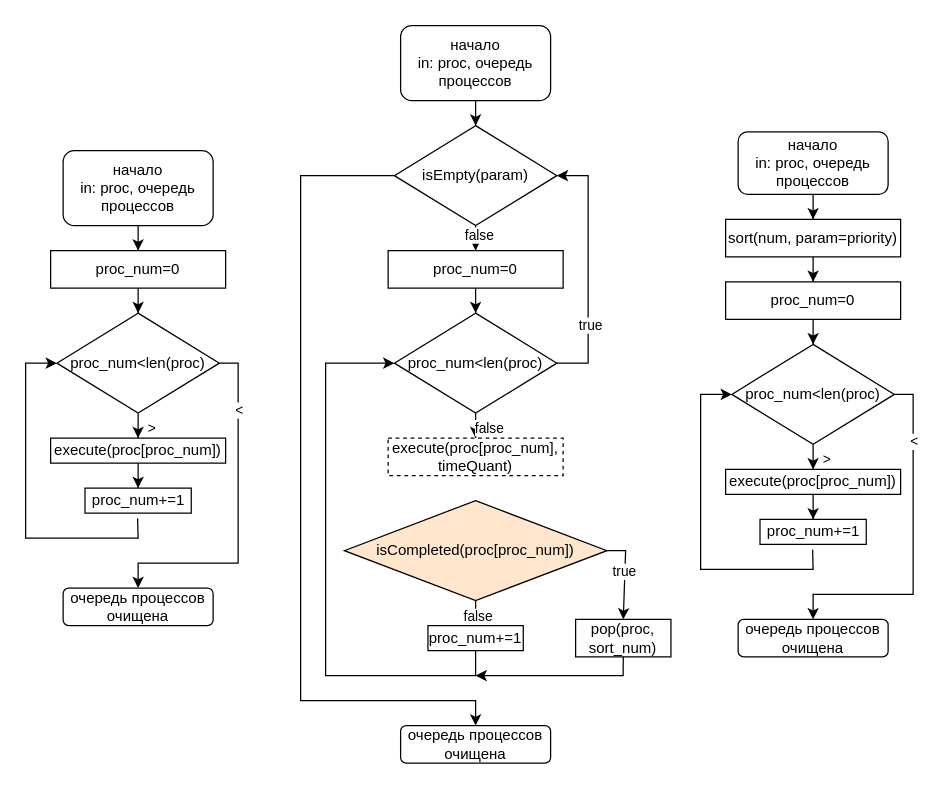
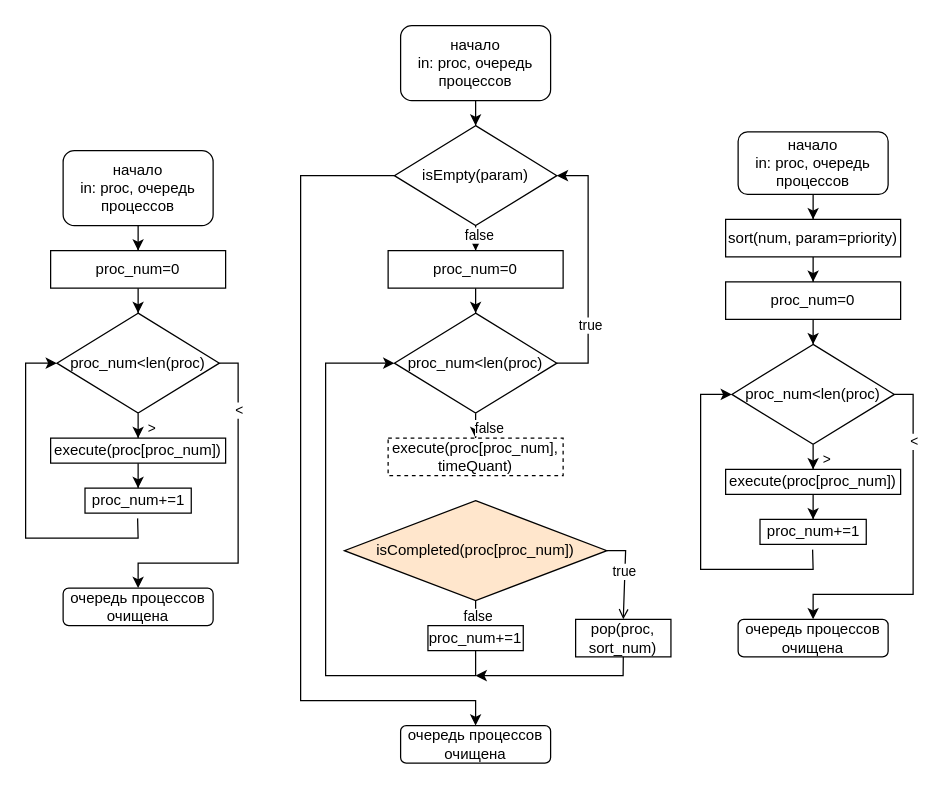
(624, 609) -> (624, 611)
